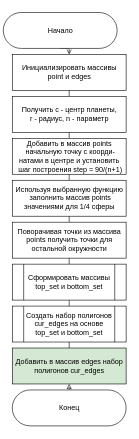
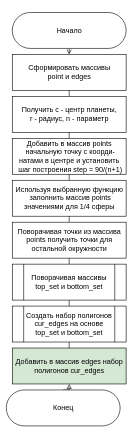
(60, 30) -> (69, 30)
(70, 72) -> (70, 72)
(69, 282) -> (69, 282)
(69, 408) -> (63, 408)
